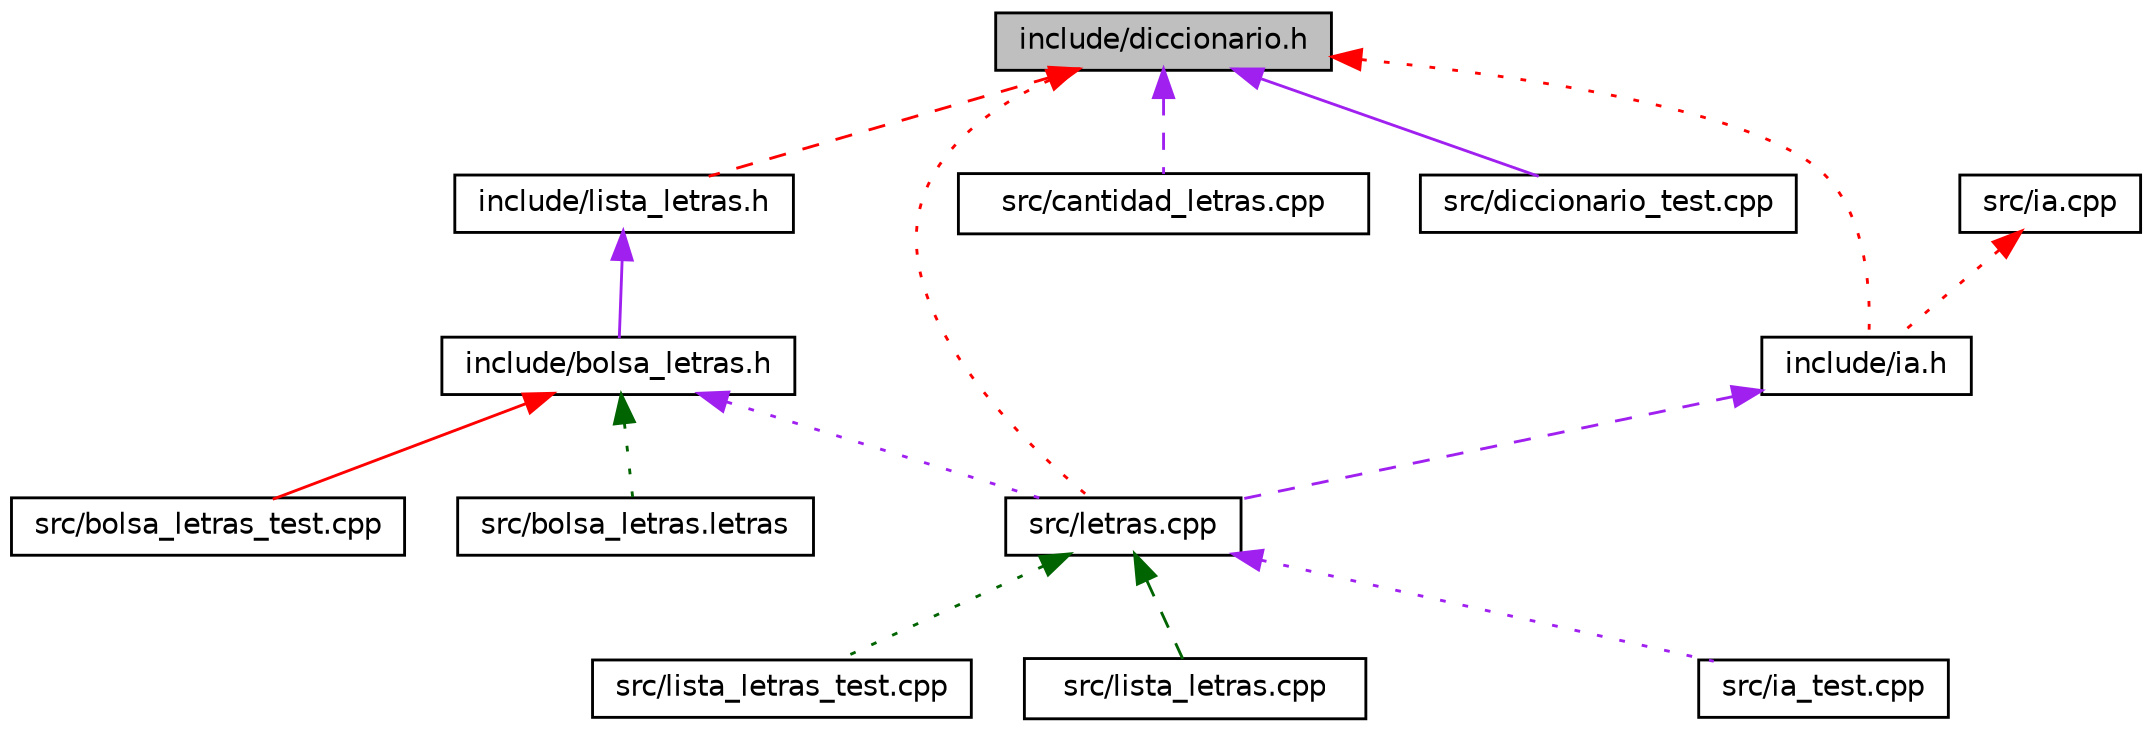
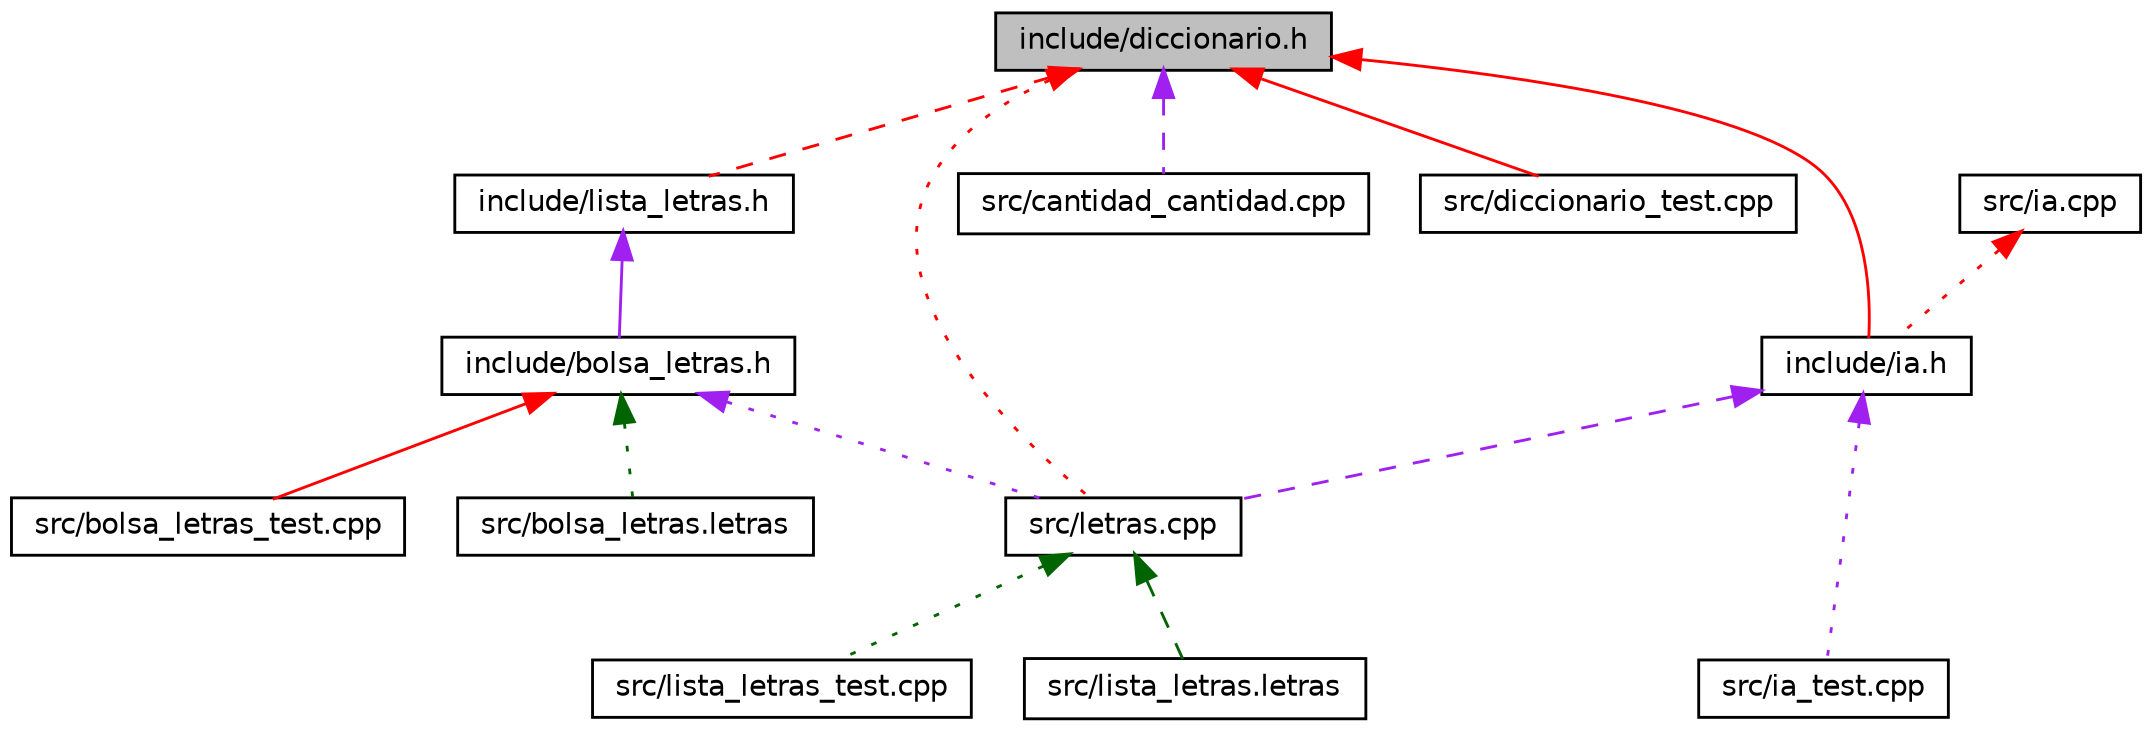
(1685, 112) -> (1685, 112)
(1400, 128) -> (1400, 128)
(1164, 204) -> (1164, 204)
(1487, 611) -> (1843, 542)
(1195, 689) -> (1195, 689)
